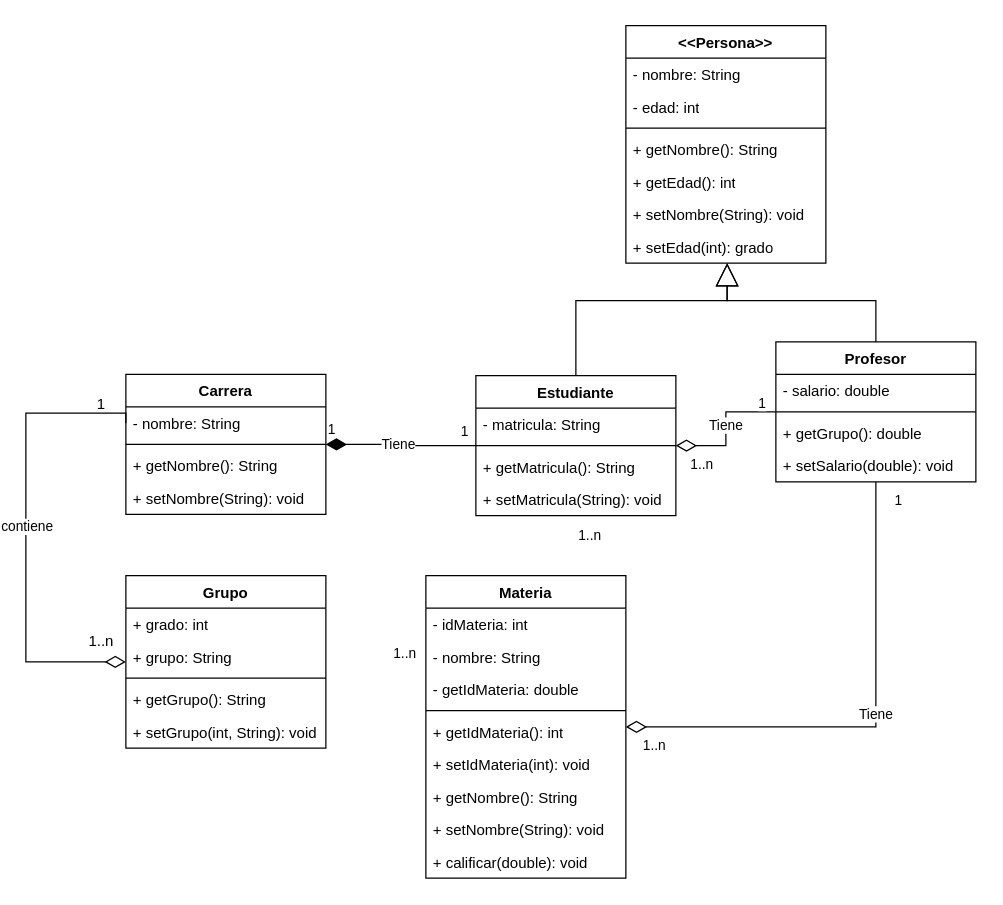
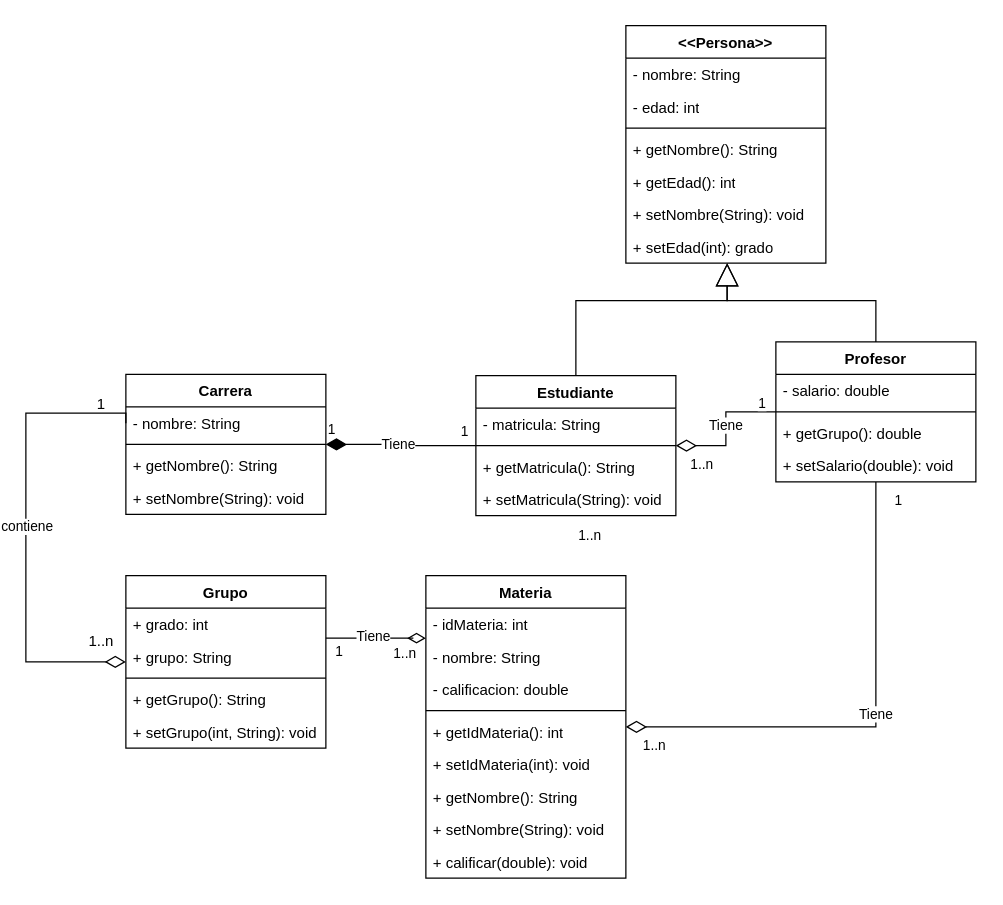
none -> (372, 638)
(516, 691) -> (510, 691)
